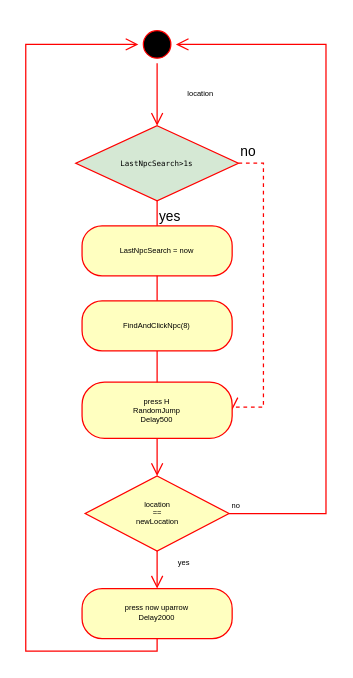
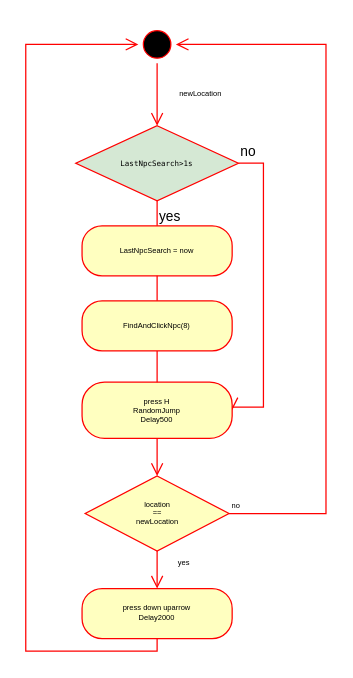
(201, 94) -> (201, 94)
(263, 290) -> (263, 290)
(157, 613) -> (157, 613)
